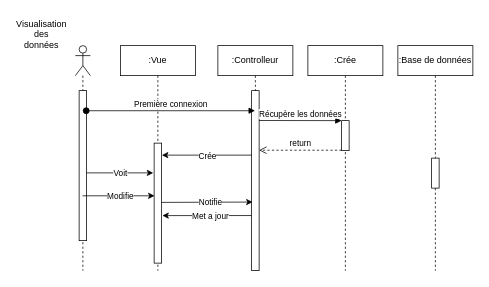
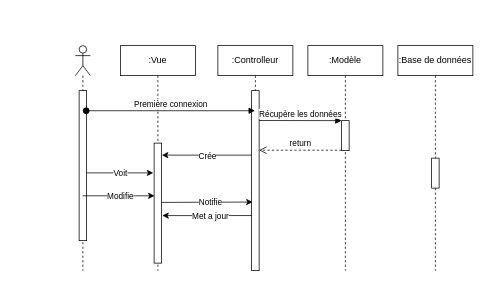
(42, 34) -> none
(345, 60) -> (345, 60)
